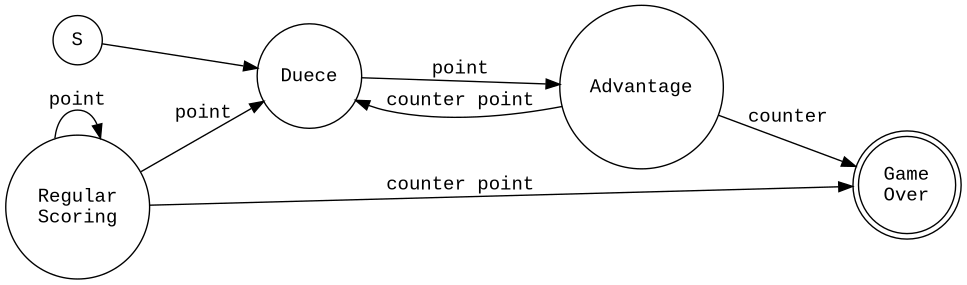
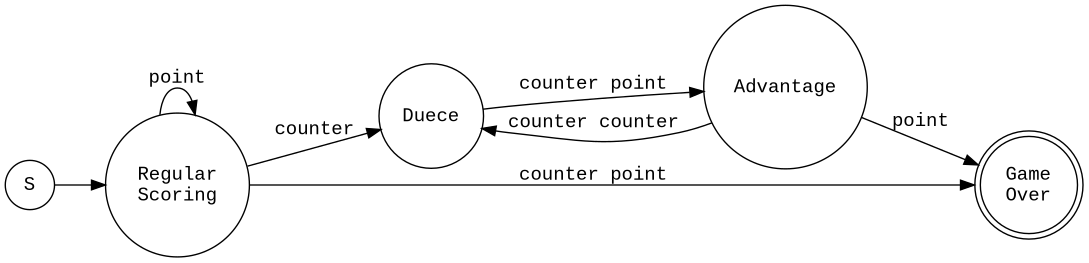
(173, 55) -> (73, 185)
(461, 68) -> (594, 84)
(461, 100) -> (594, 122)
(204, 113) -> (314, 129)
(788, 117) -> (921, 121)
